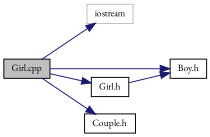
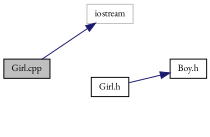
(105, 69) -> none
(66, 77) -> none
(110, 124) -> none
